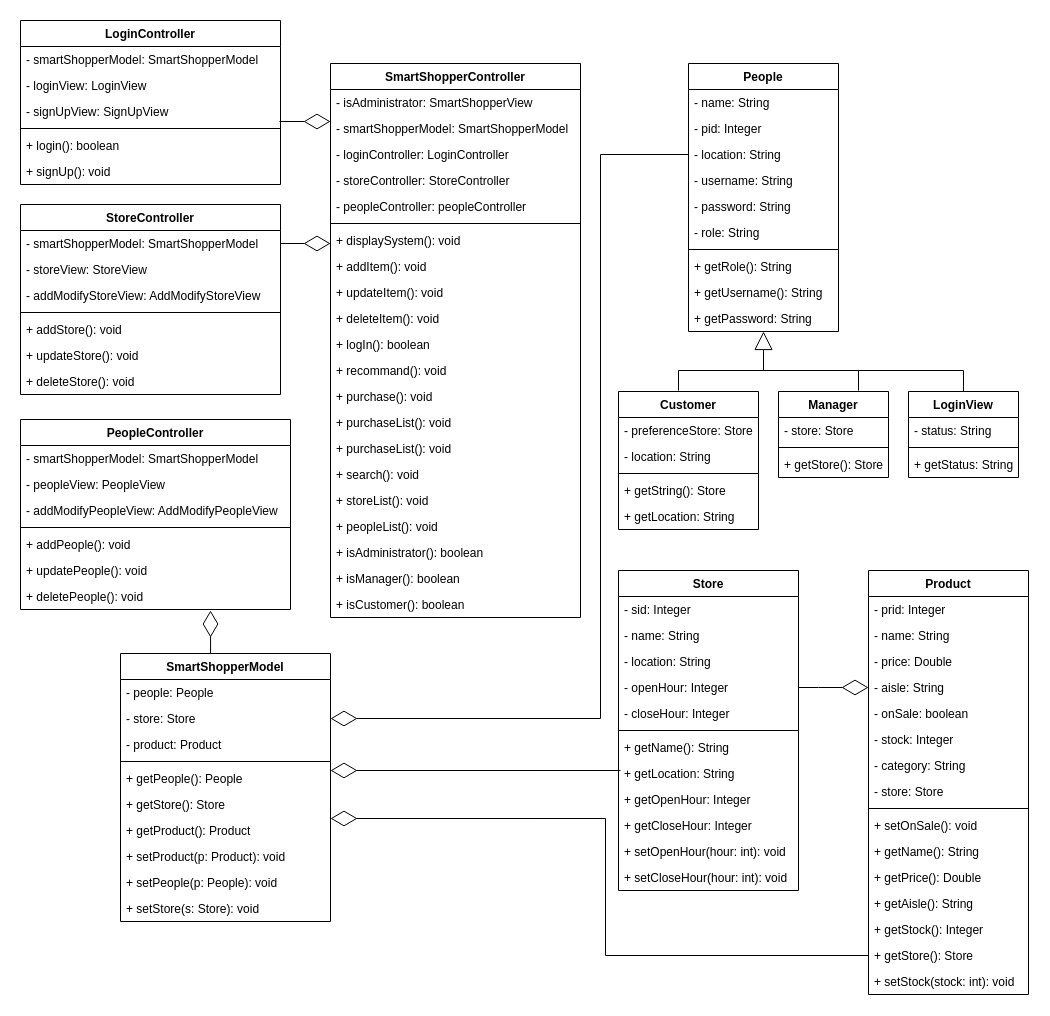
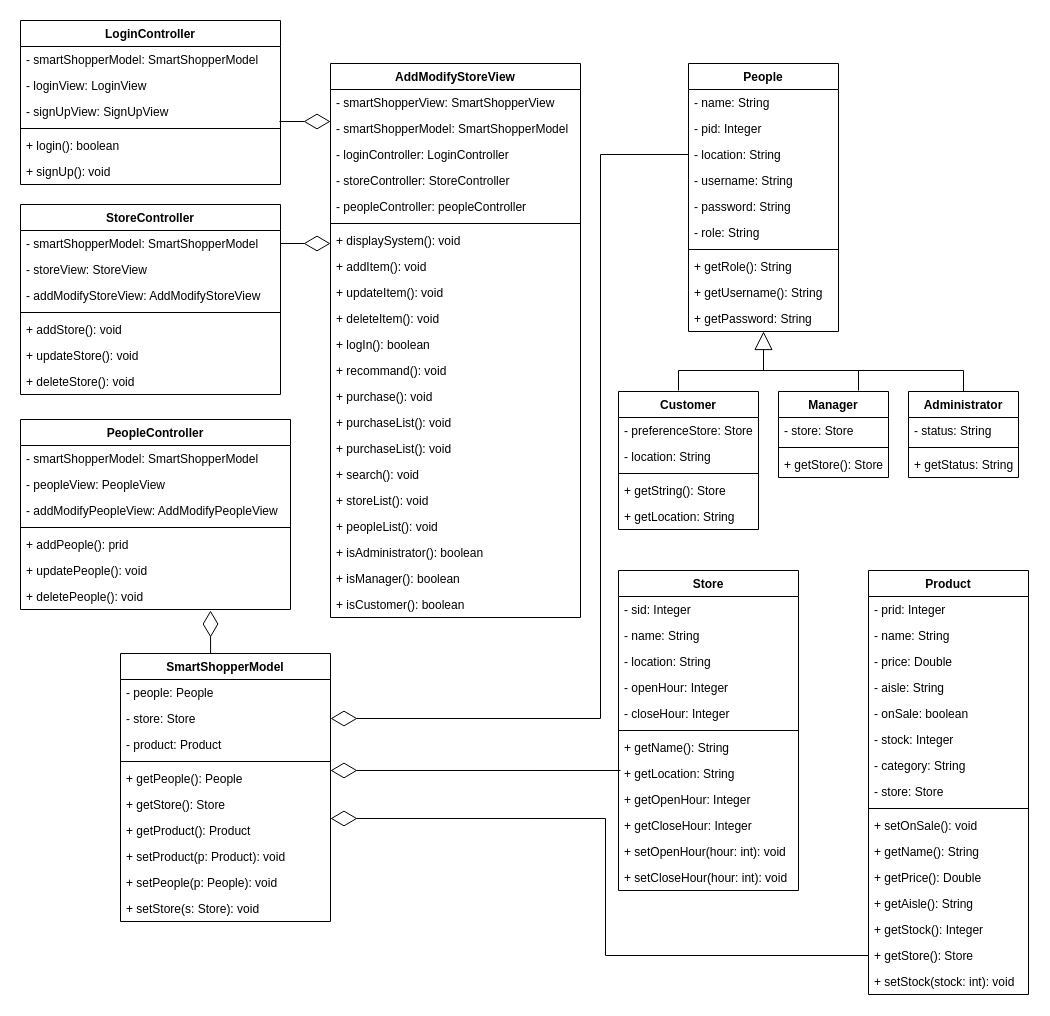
(455, 77) -> (455, 77)
(443, 103) -> (449, 103)
(963, 405) -> (963, 405)
(82, 545) -> (82, 545)
(821, 688) -> none
